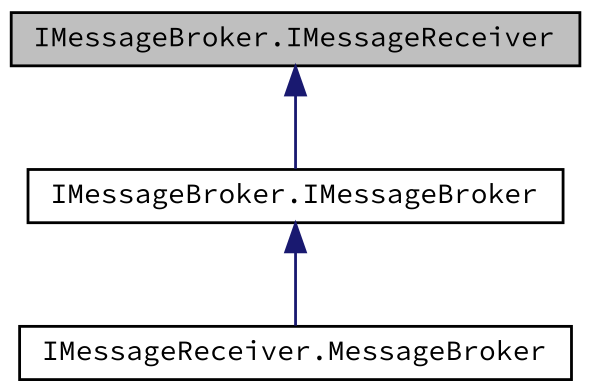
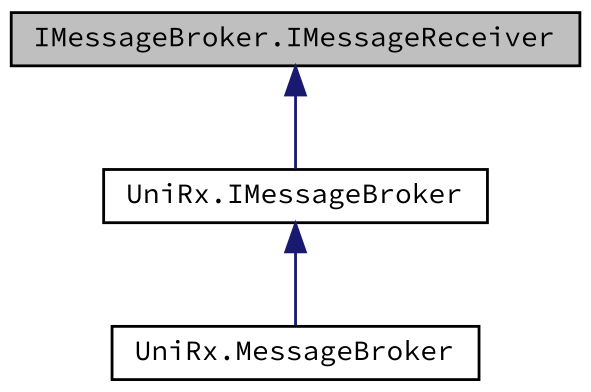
(296, 196) -> (296, 196)
(296, 353) -> (296, 353)
